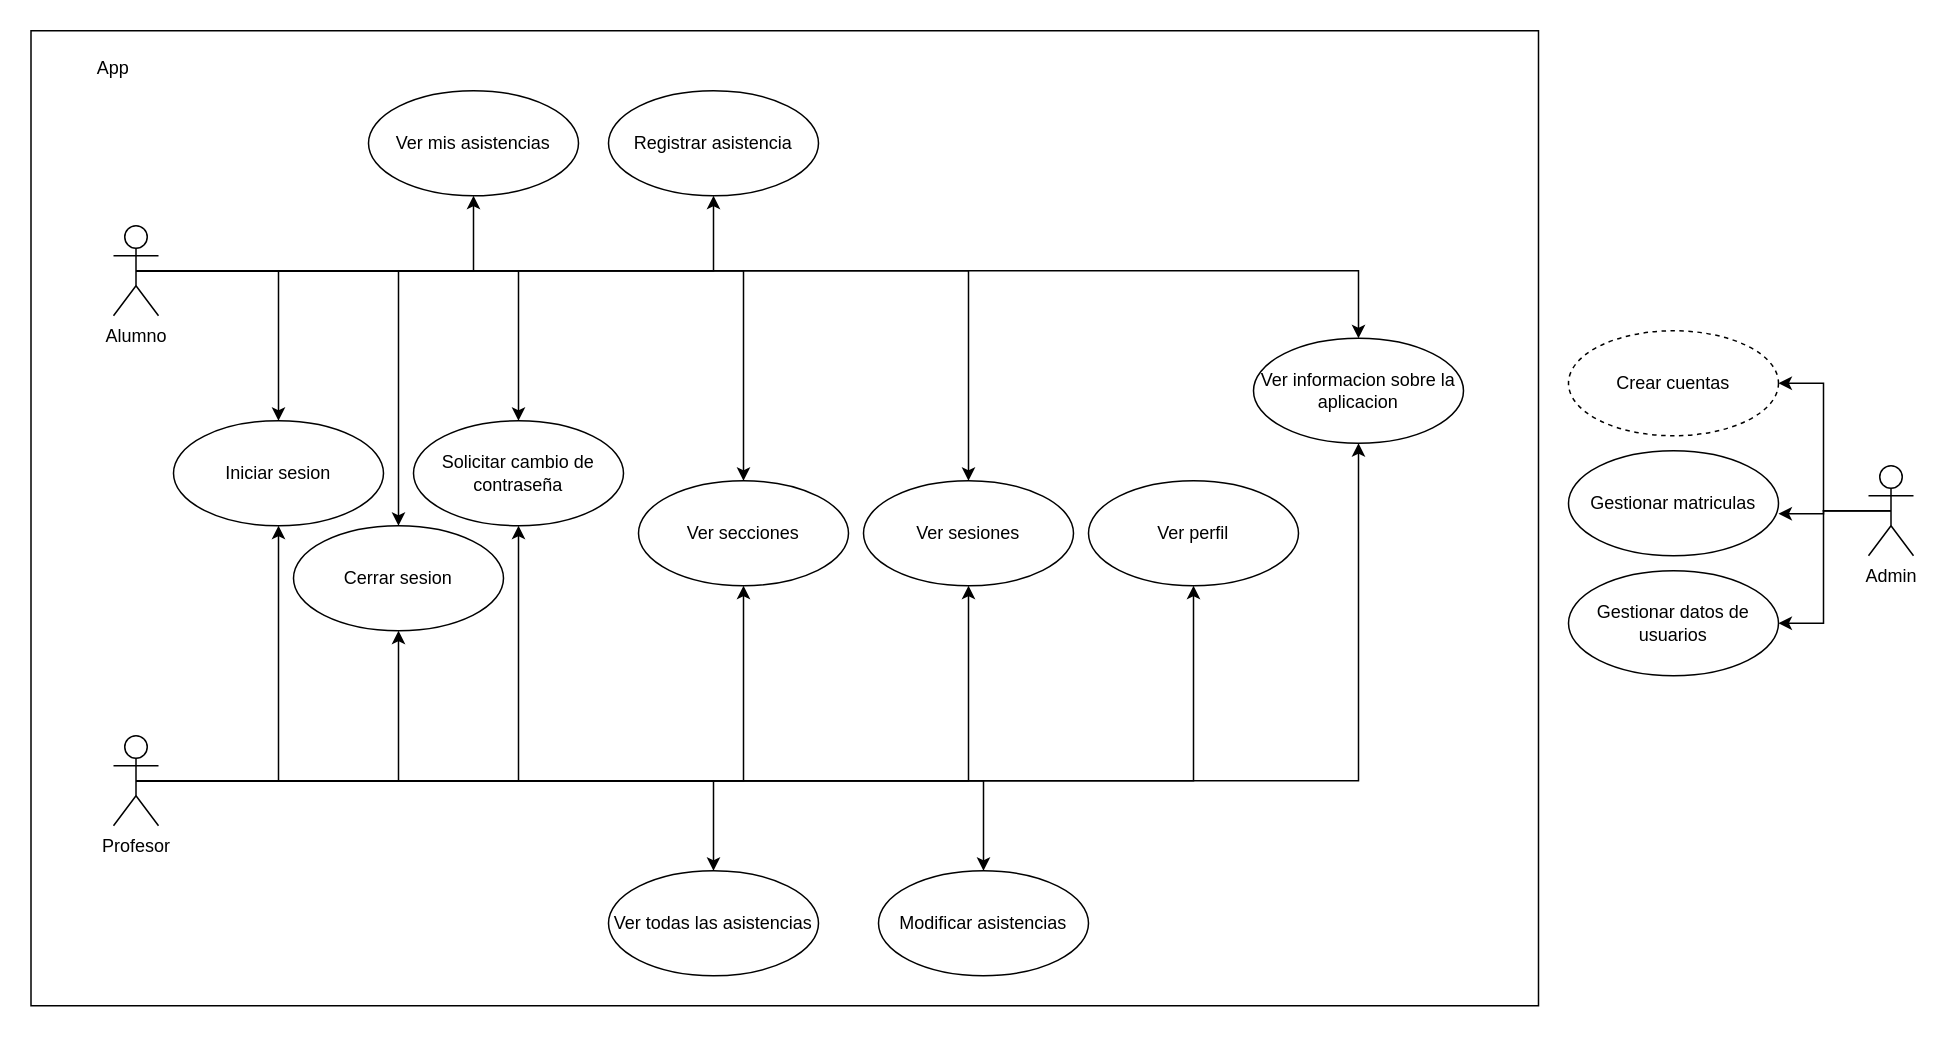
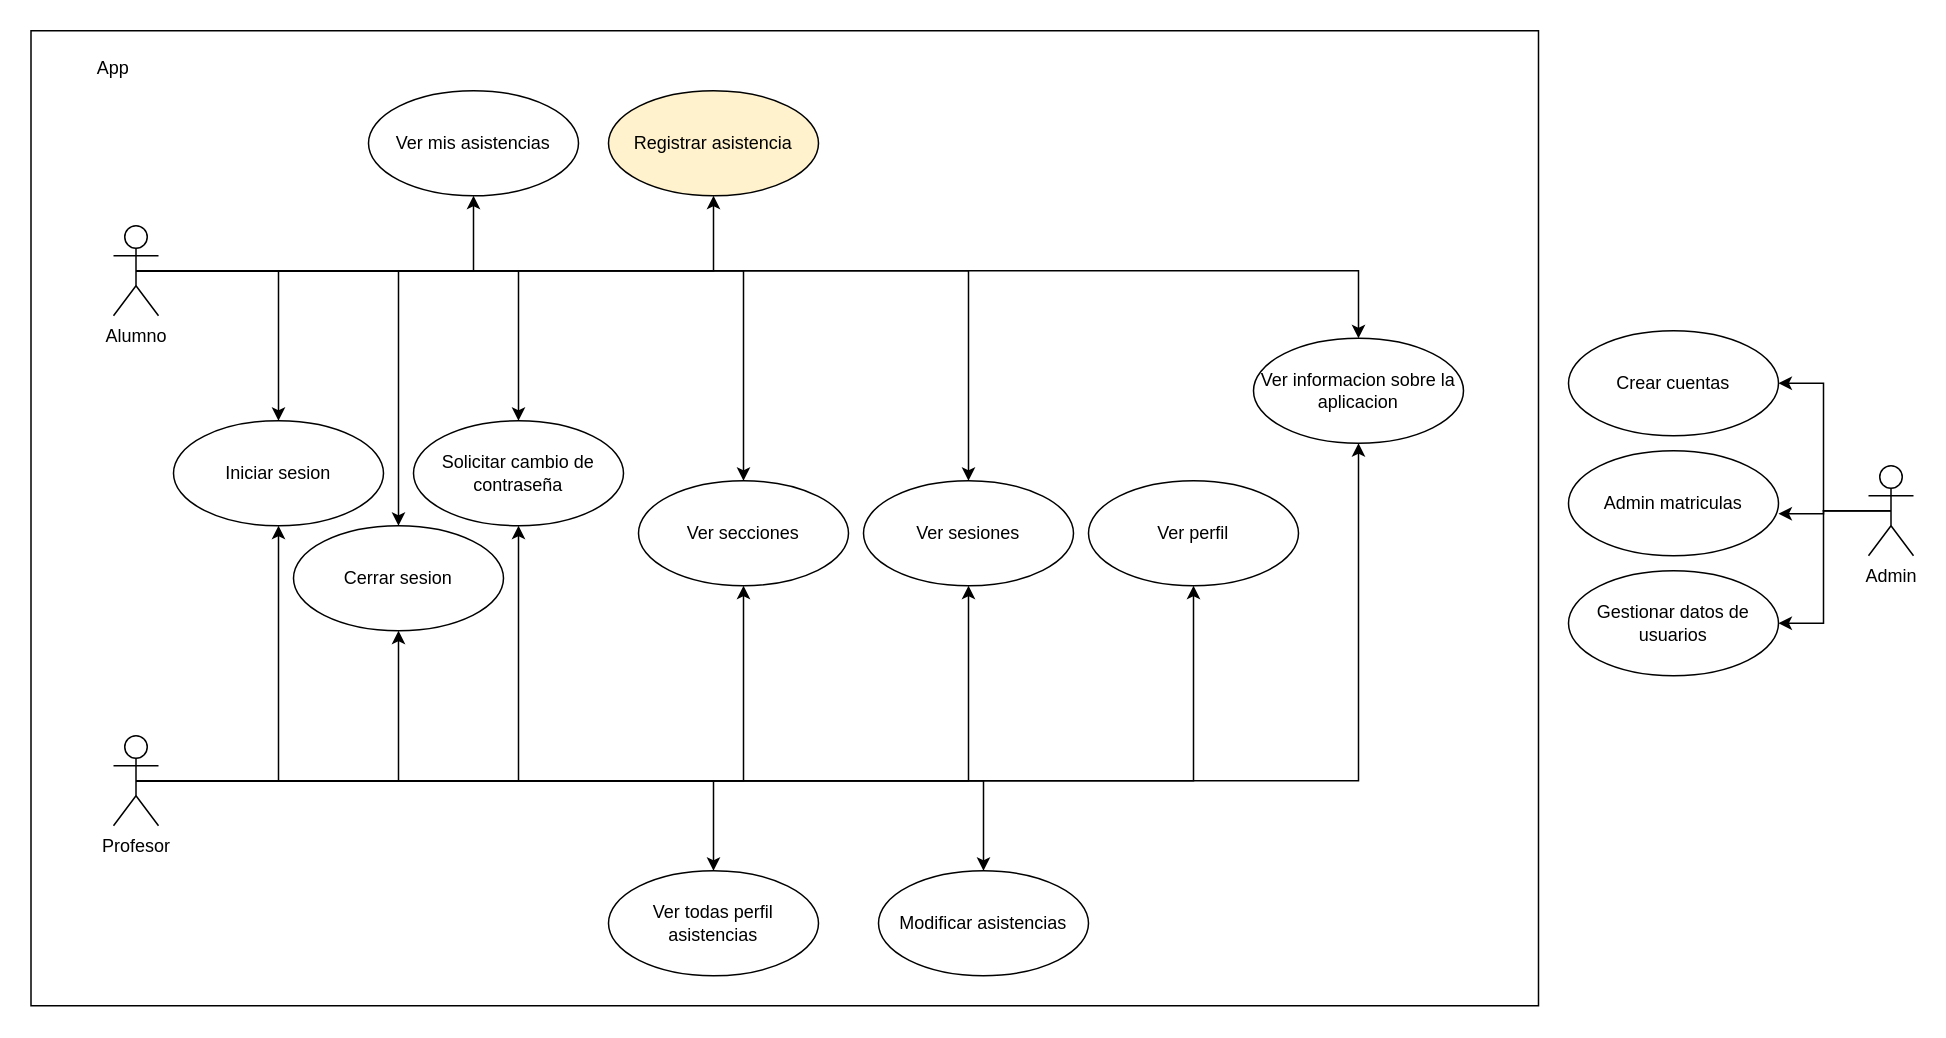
(713, 143) -> (713, 143)
(1673, 383) -> (1673, 383)
(1673, 503) -> (1673, 503)
(713, 923) -> (713, 923)
